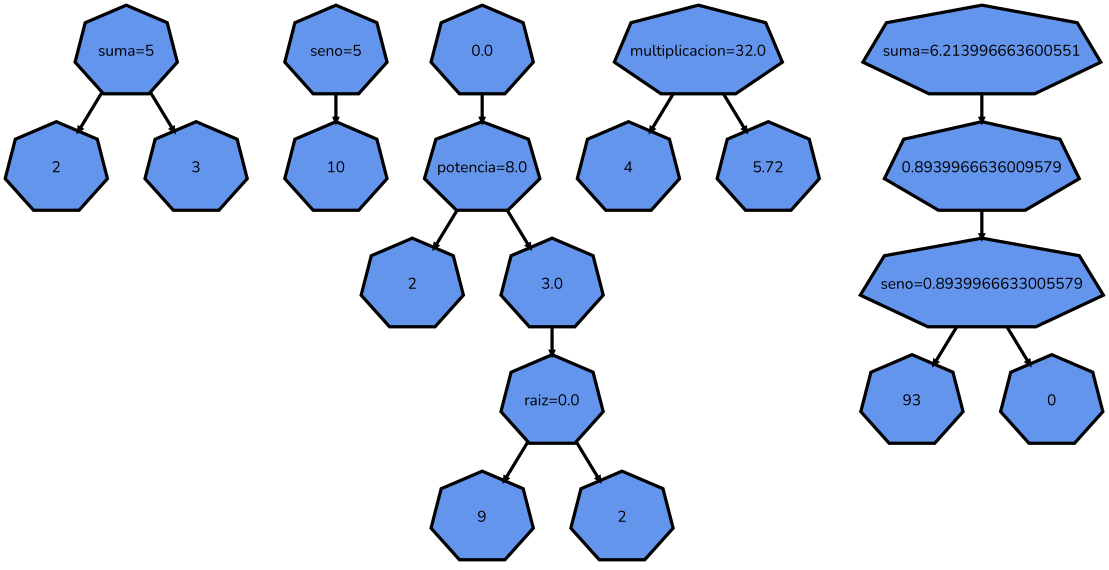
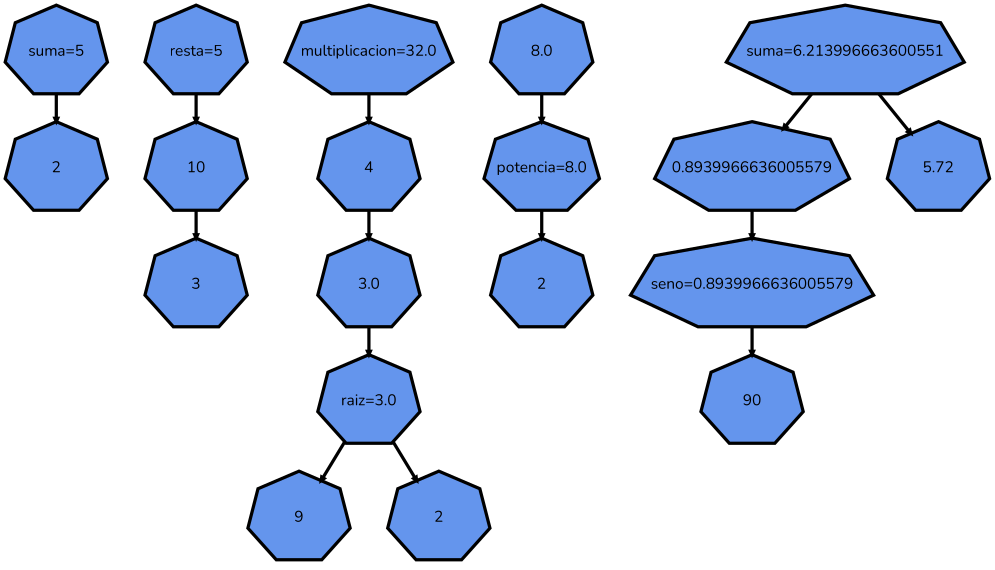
(336, 52) -> (196, 52)
(482, 52) -> (542, 52)
(161, 110) -> (196, 222)
(734, 111) -> (894, 112)
(982, 168) -> (752, 168)
(518, 228) -> (369, 222)
(982, 285) -> (752, 285)
(552, 401) -> (369, 401)
(912, 401) -> (752, 401)
(1052, 401) -> none
